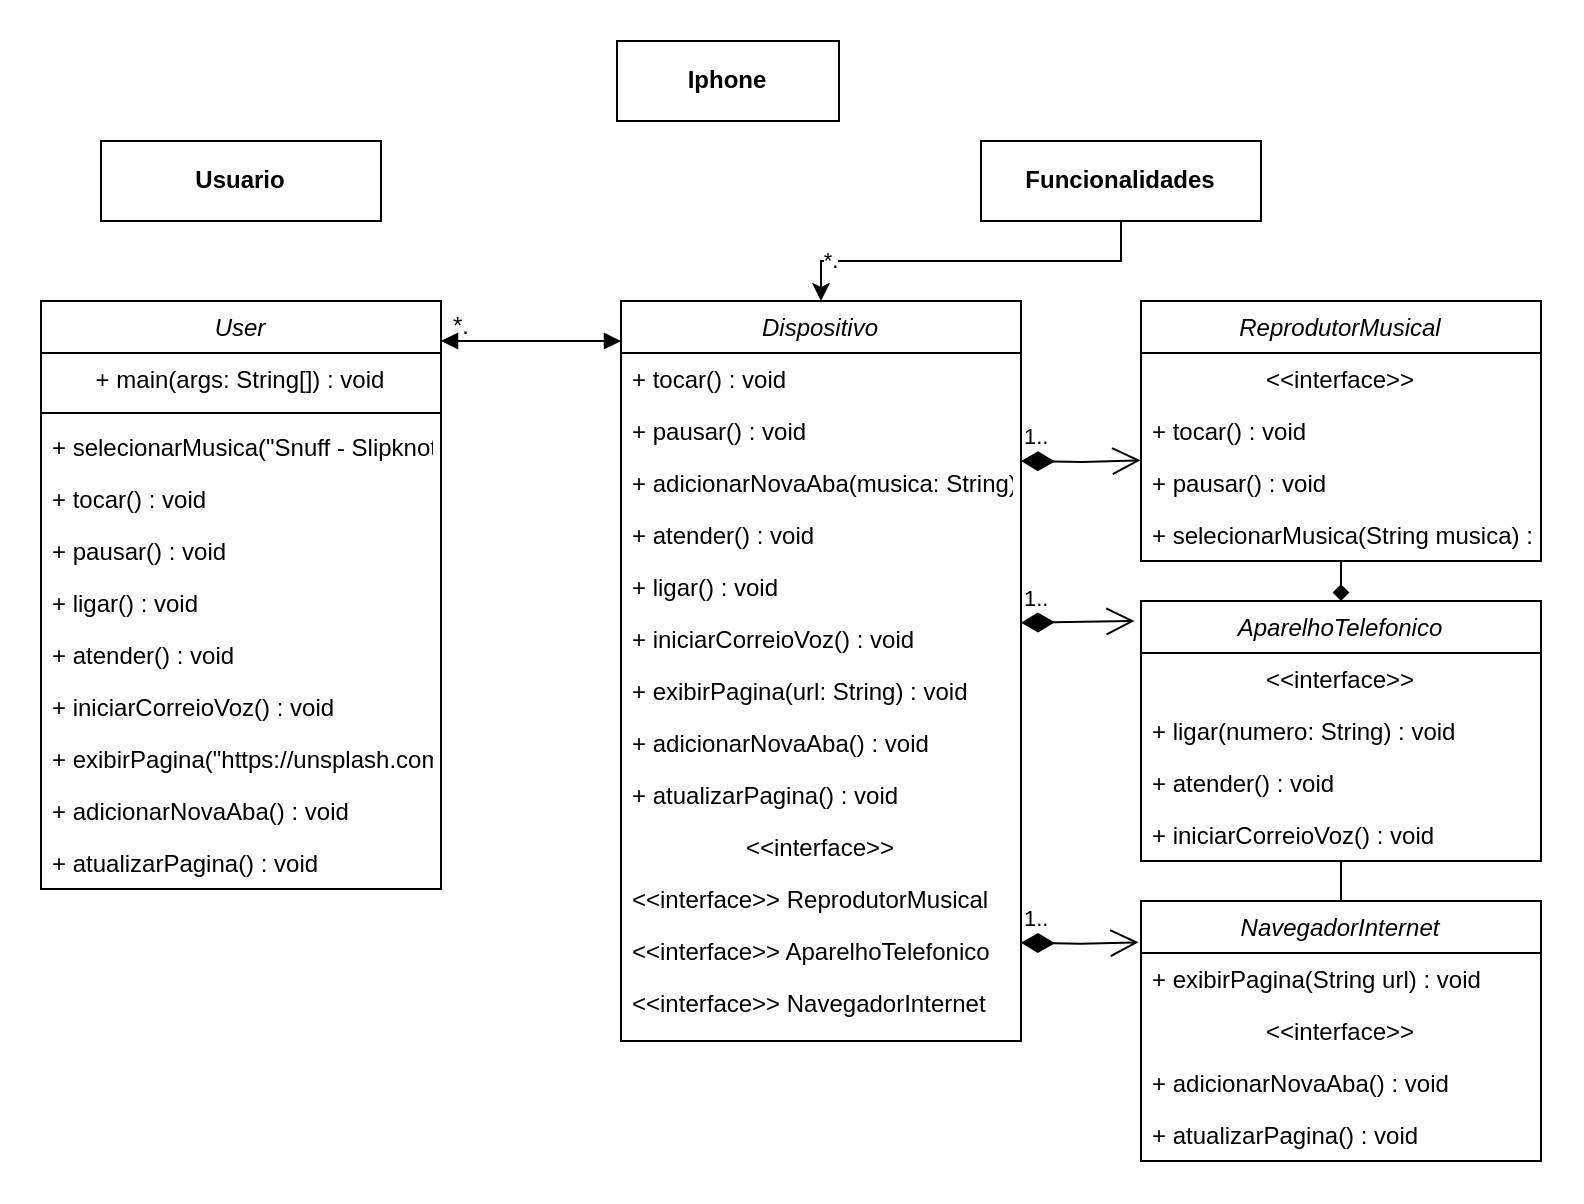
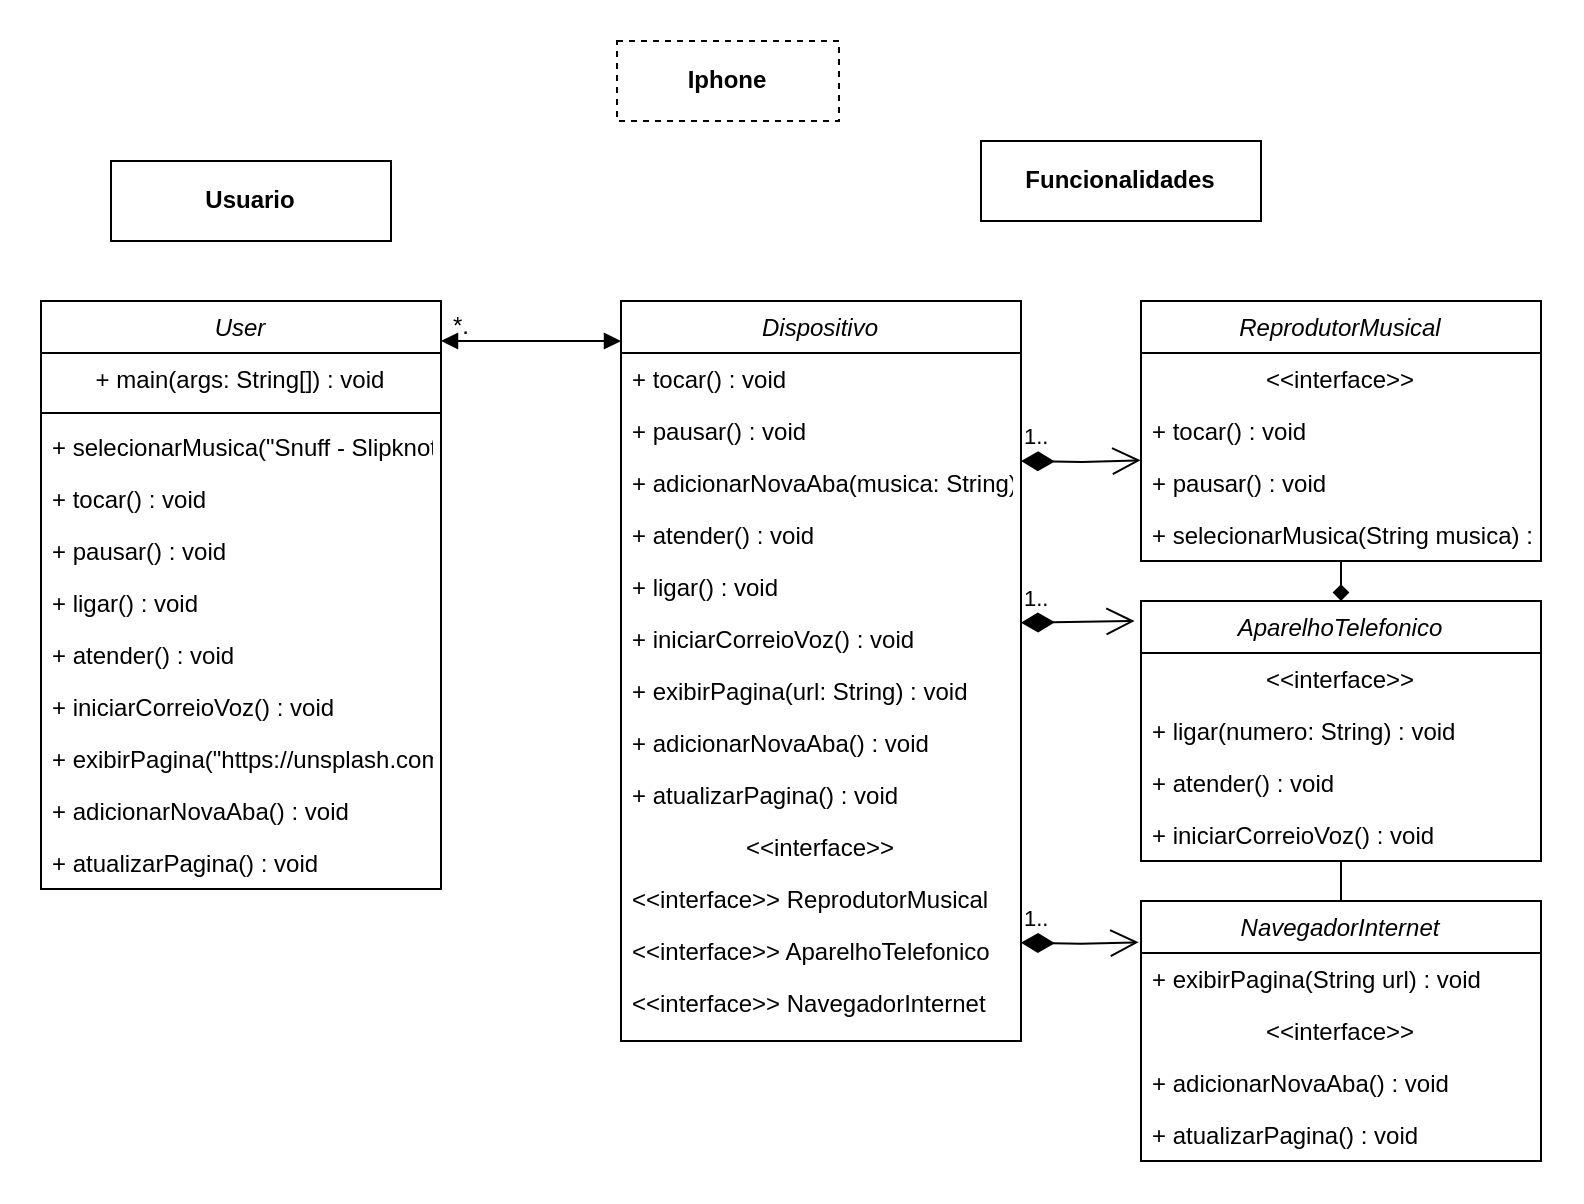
(728, 81) -> (728, 81)
(241, 181) -> (251, 201)
(978, 261) -> none
